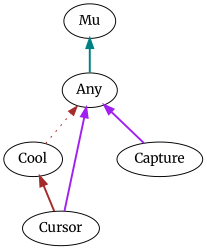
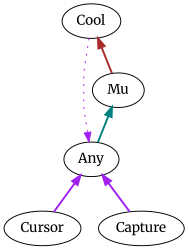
(58, 128) -> (84, 85)
(49, 198) -> (107, 60)
